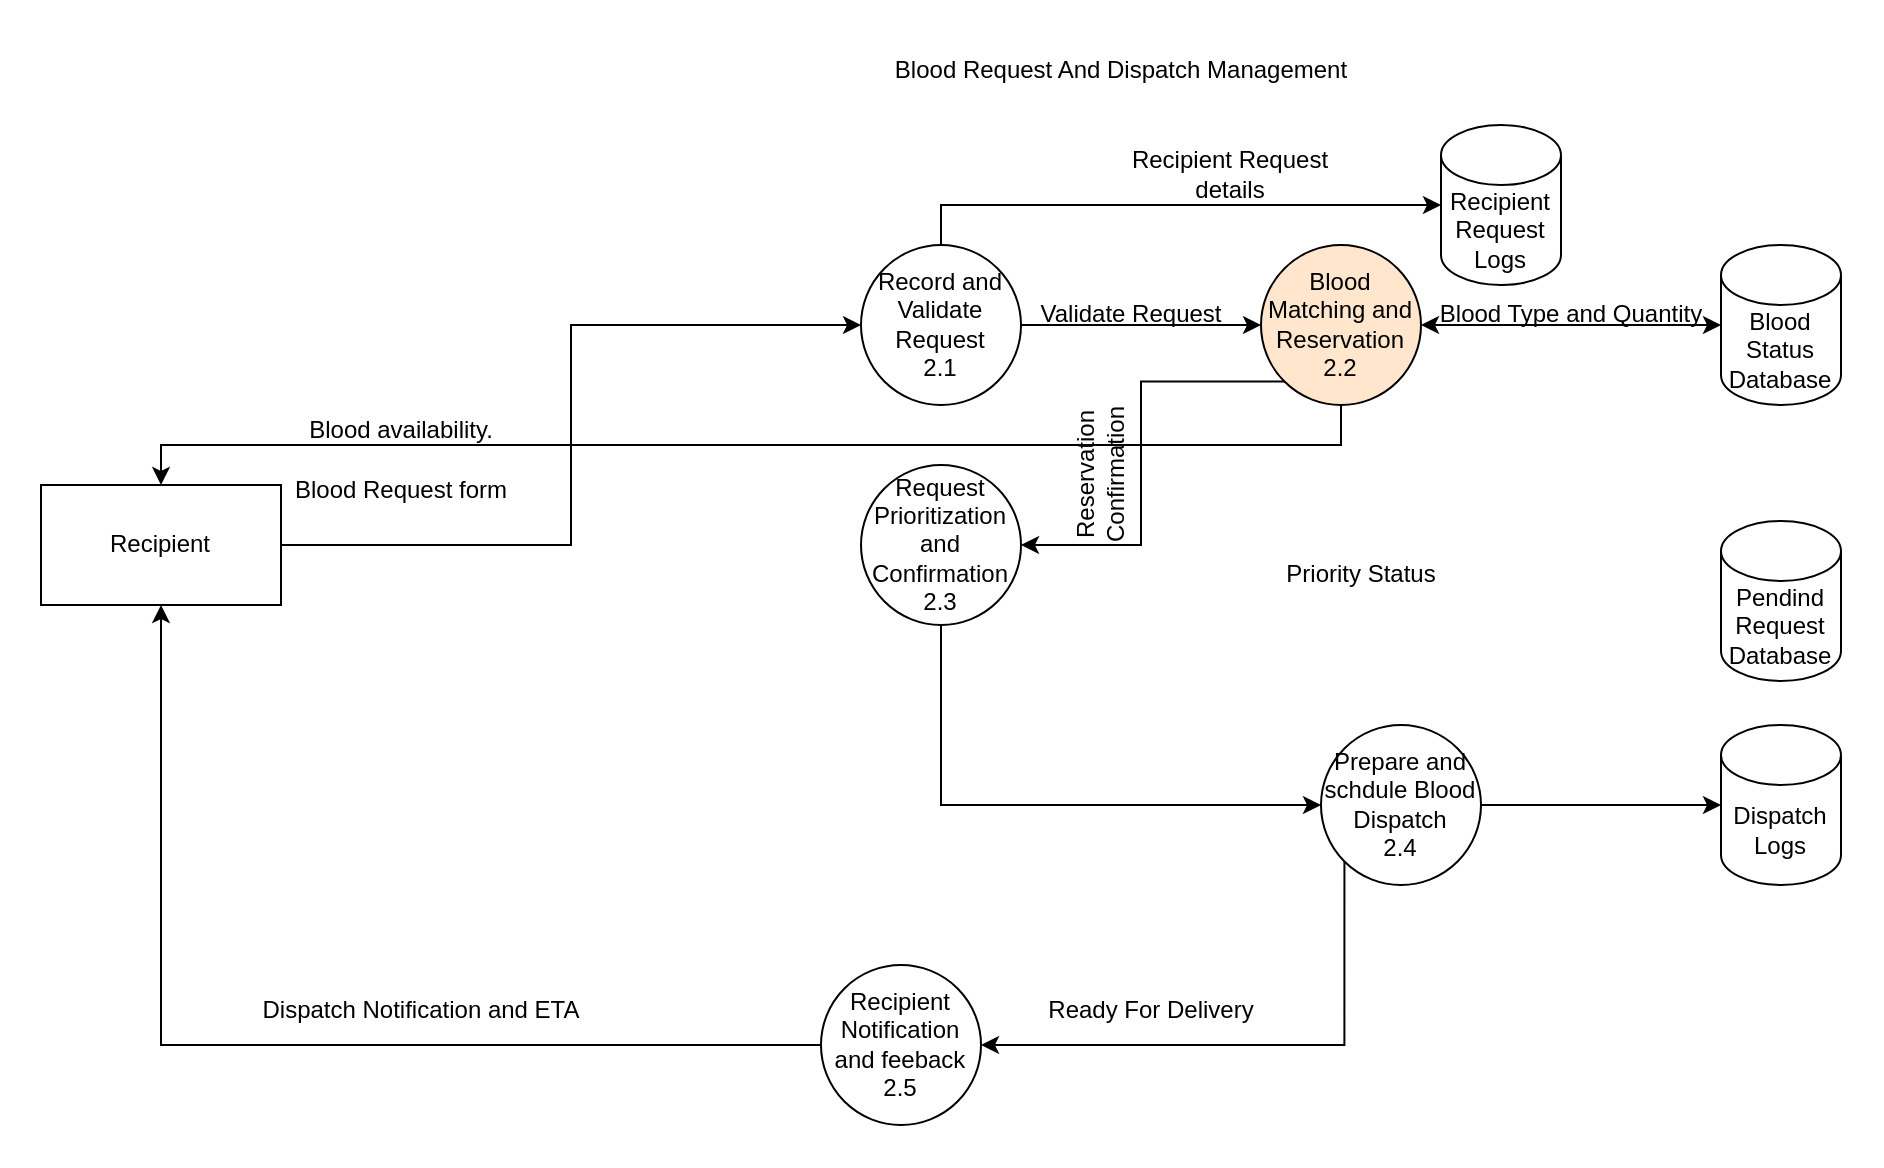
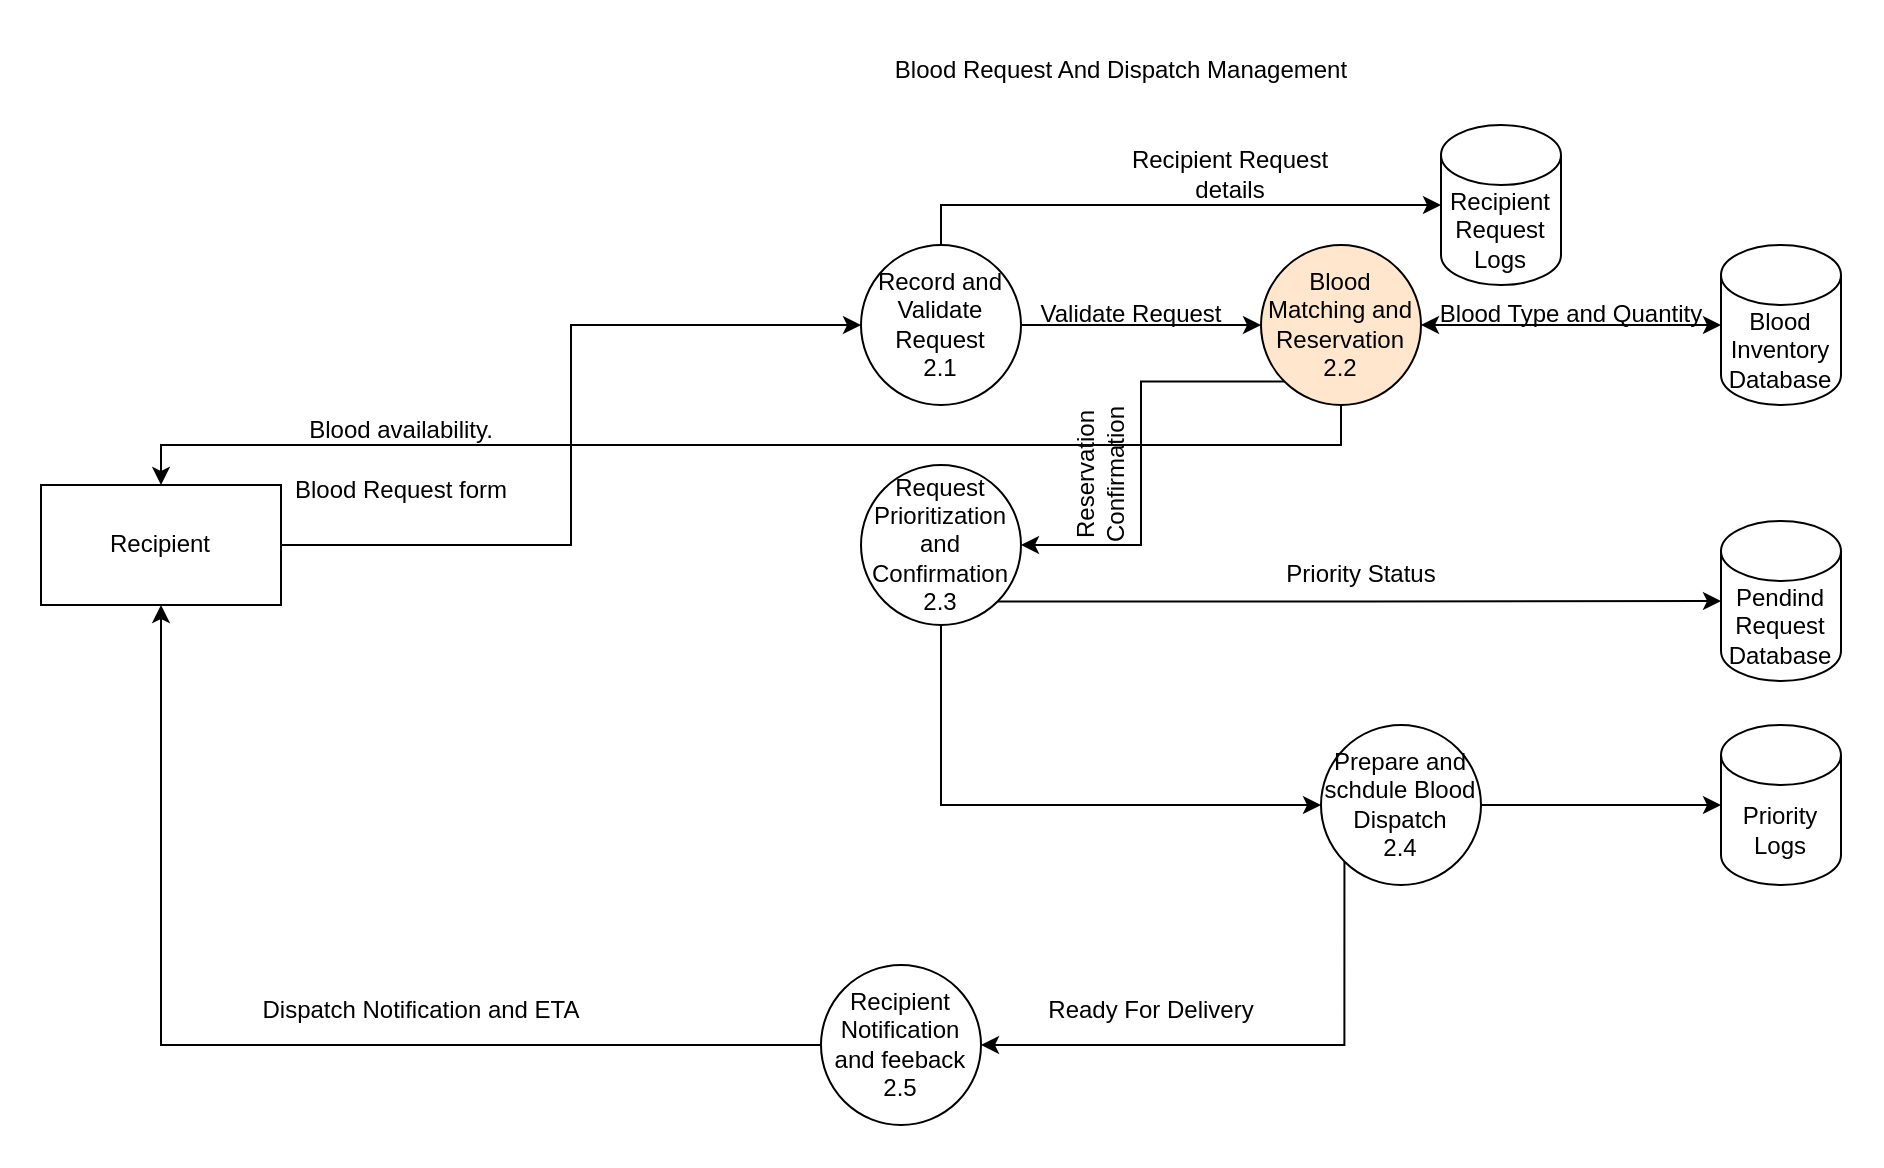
(1781, 351) -> (1781, 351)
none -> (1353, 602)
(1781, 831) -> (1781, 831)
